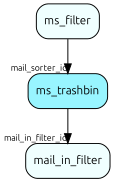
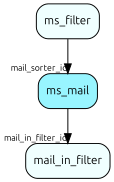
(68, 91) -> (68, 91)
